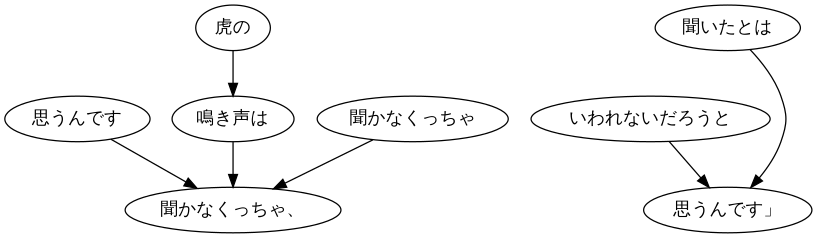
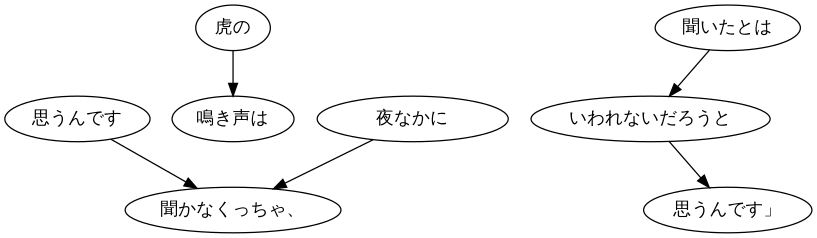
(785, 112) -> (694, 68)
(413, 119) -> (413, 119)
(233, 158) -> none
